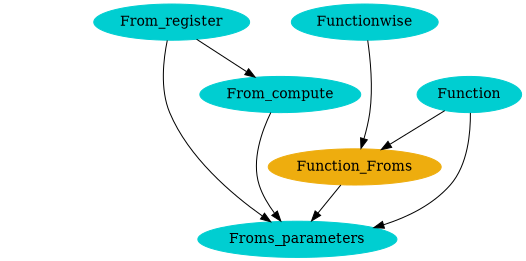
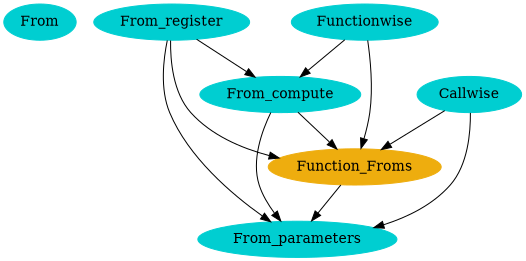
none -> (40, 22)
none -> (326, 55)
(469, 95) -> (469, 95)
none -> (196, 118)
none -> (314, 127)
(297, 239) -> (297, 239)
